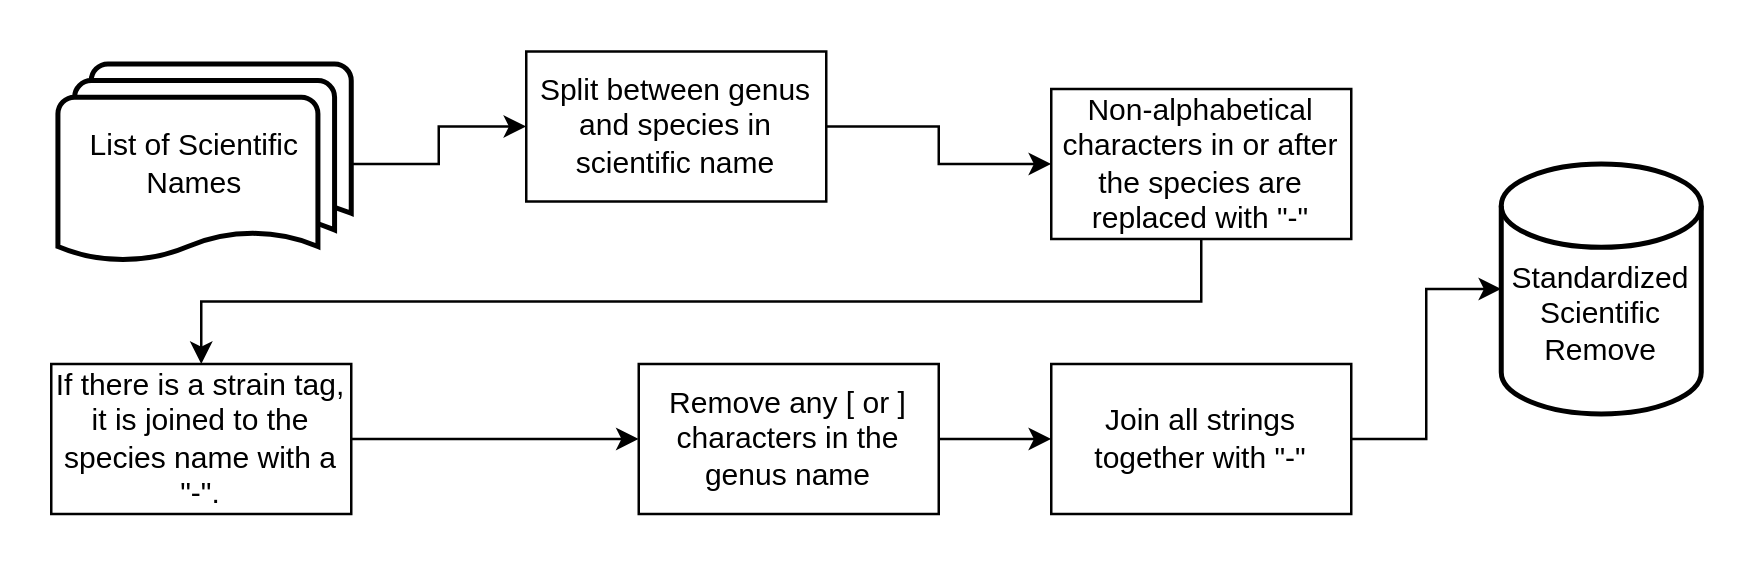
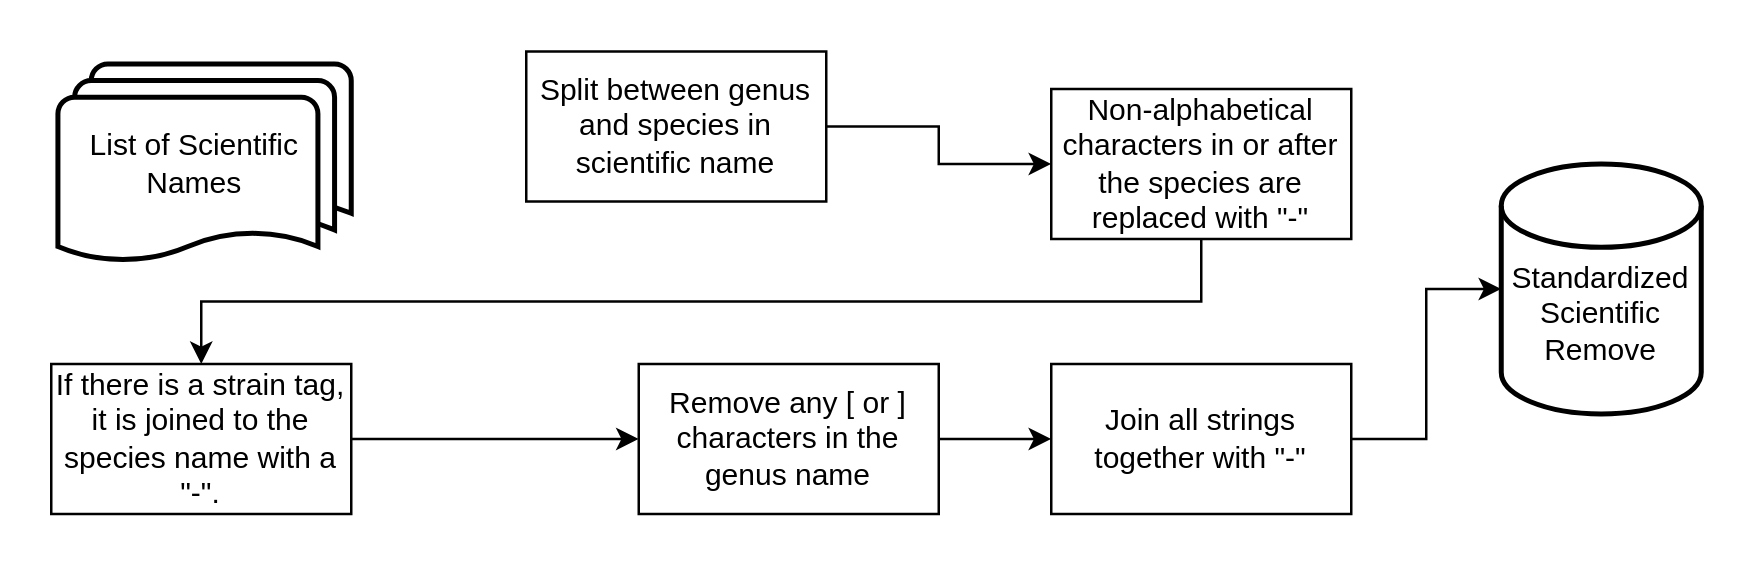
(439, 153) -> none
